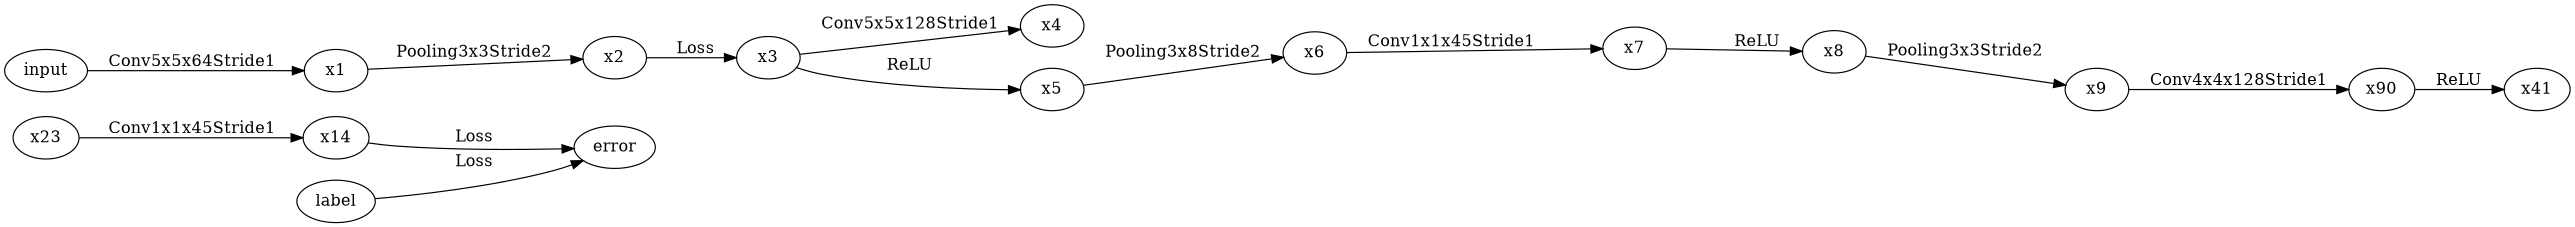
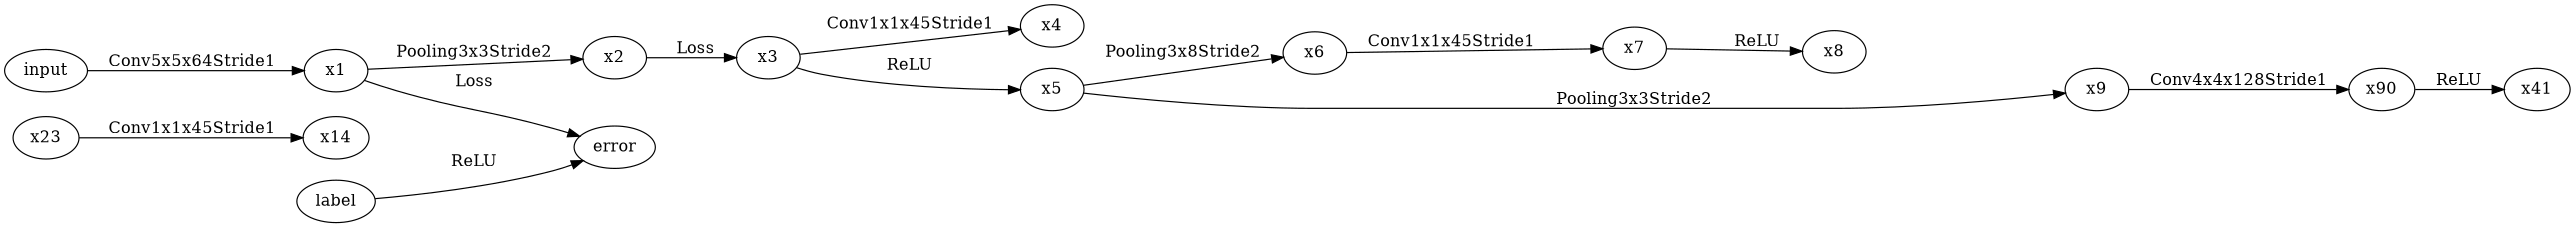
(910, 24) -> (910, 24)
(1960, 70) -> (1569, 108)
(465, 149) -> (466, 108)
(475, 162) -> (475, 162)
